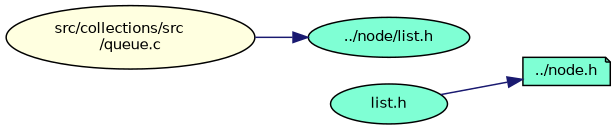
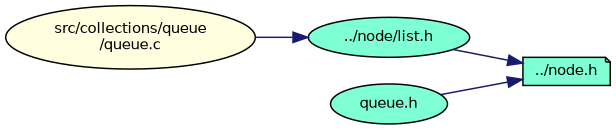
(131, 37) -> (131, 37)
none -> (480, 55)
(389, 104) -> (389, 104)
